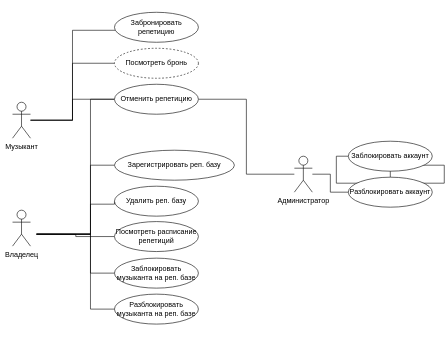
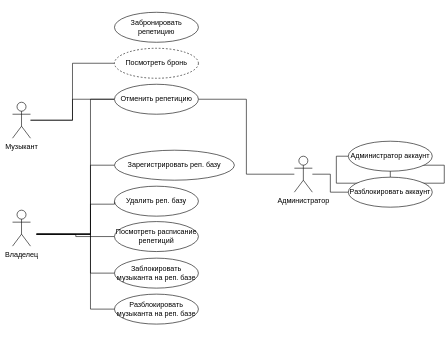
(77, 30) -> none
(390, 156) -> (390, 156)
